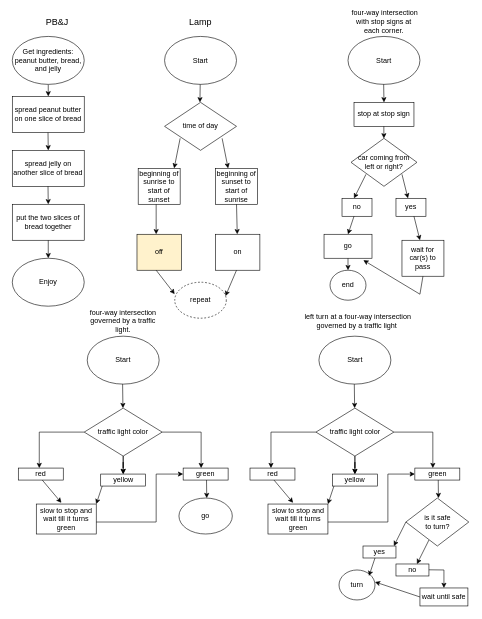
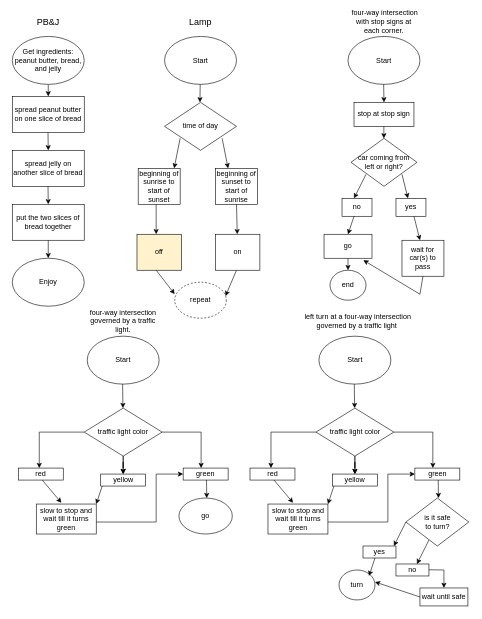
(57, 21) -> (48, 21)
